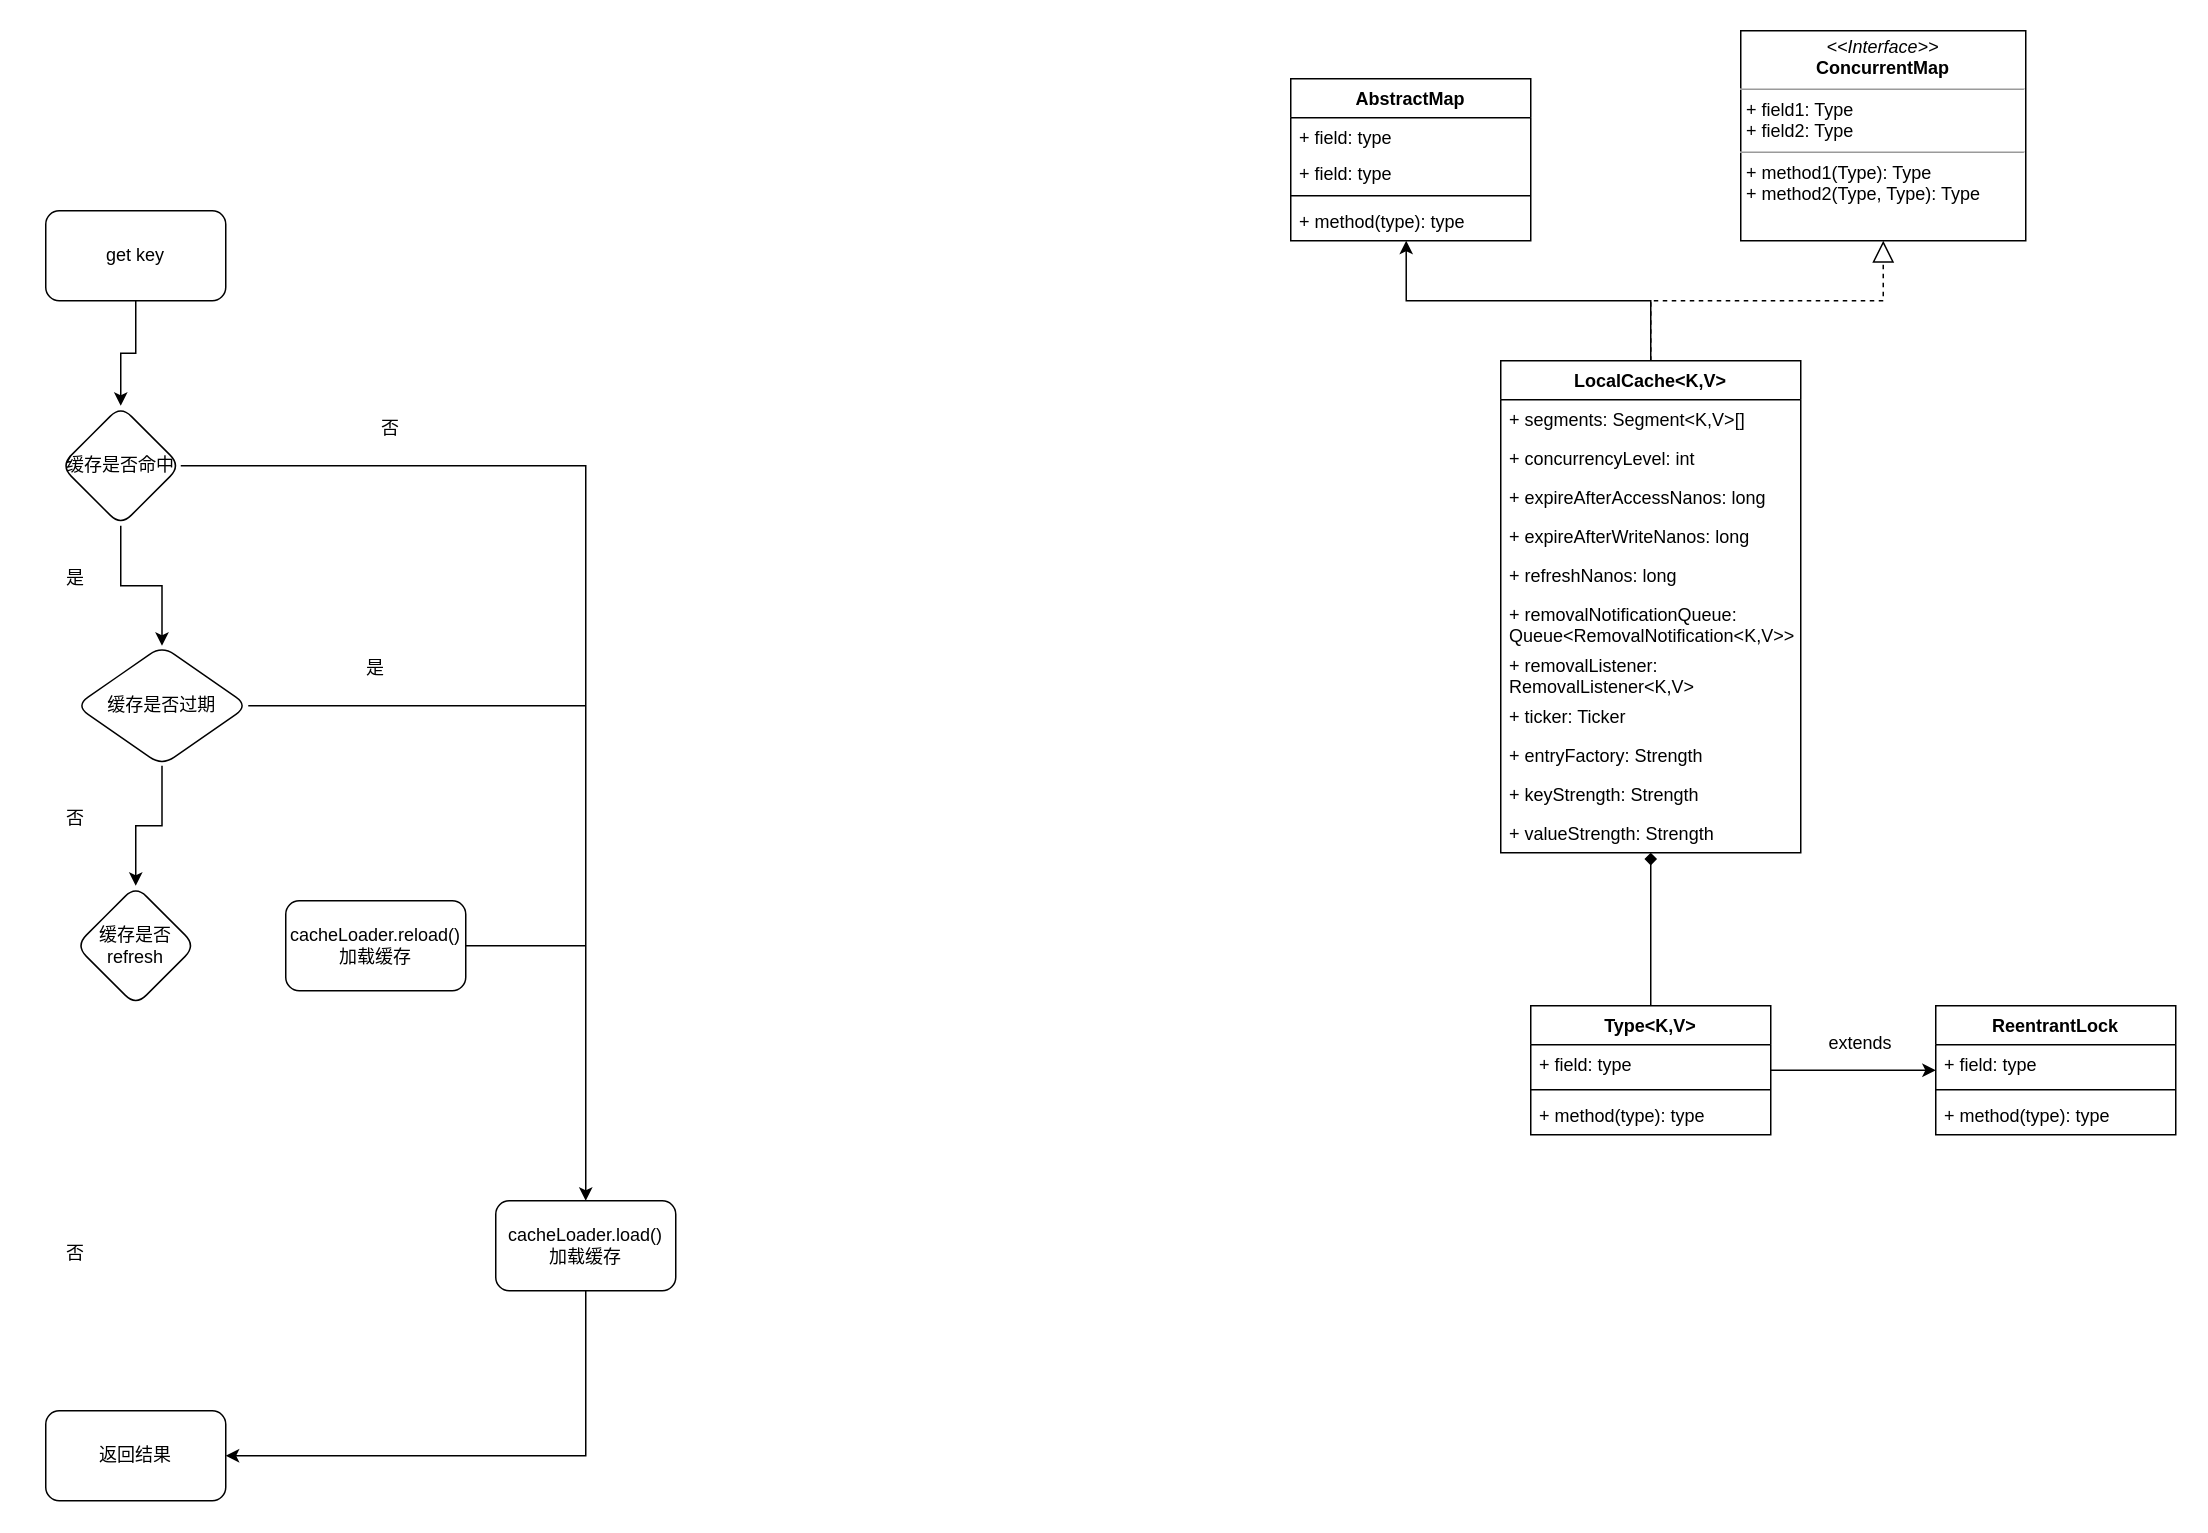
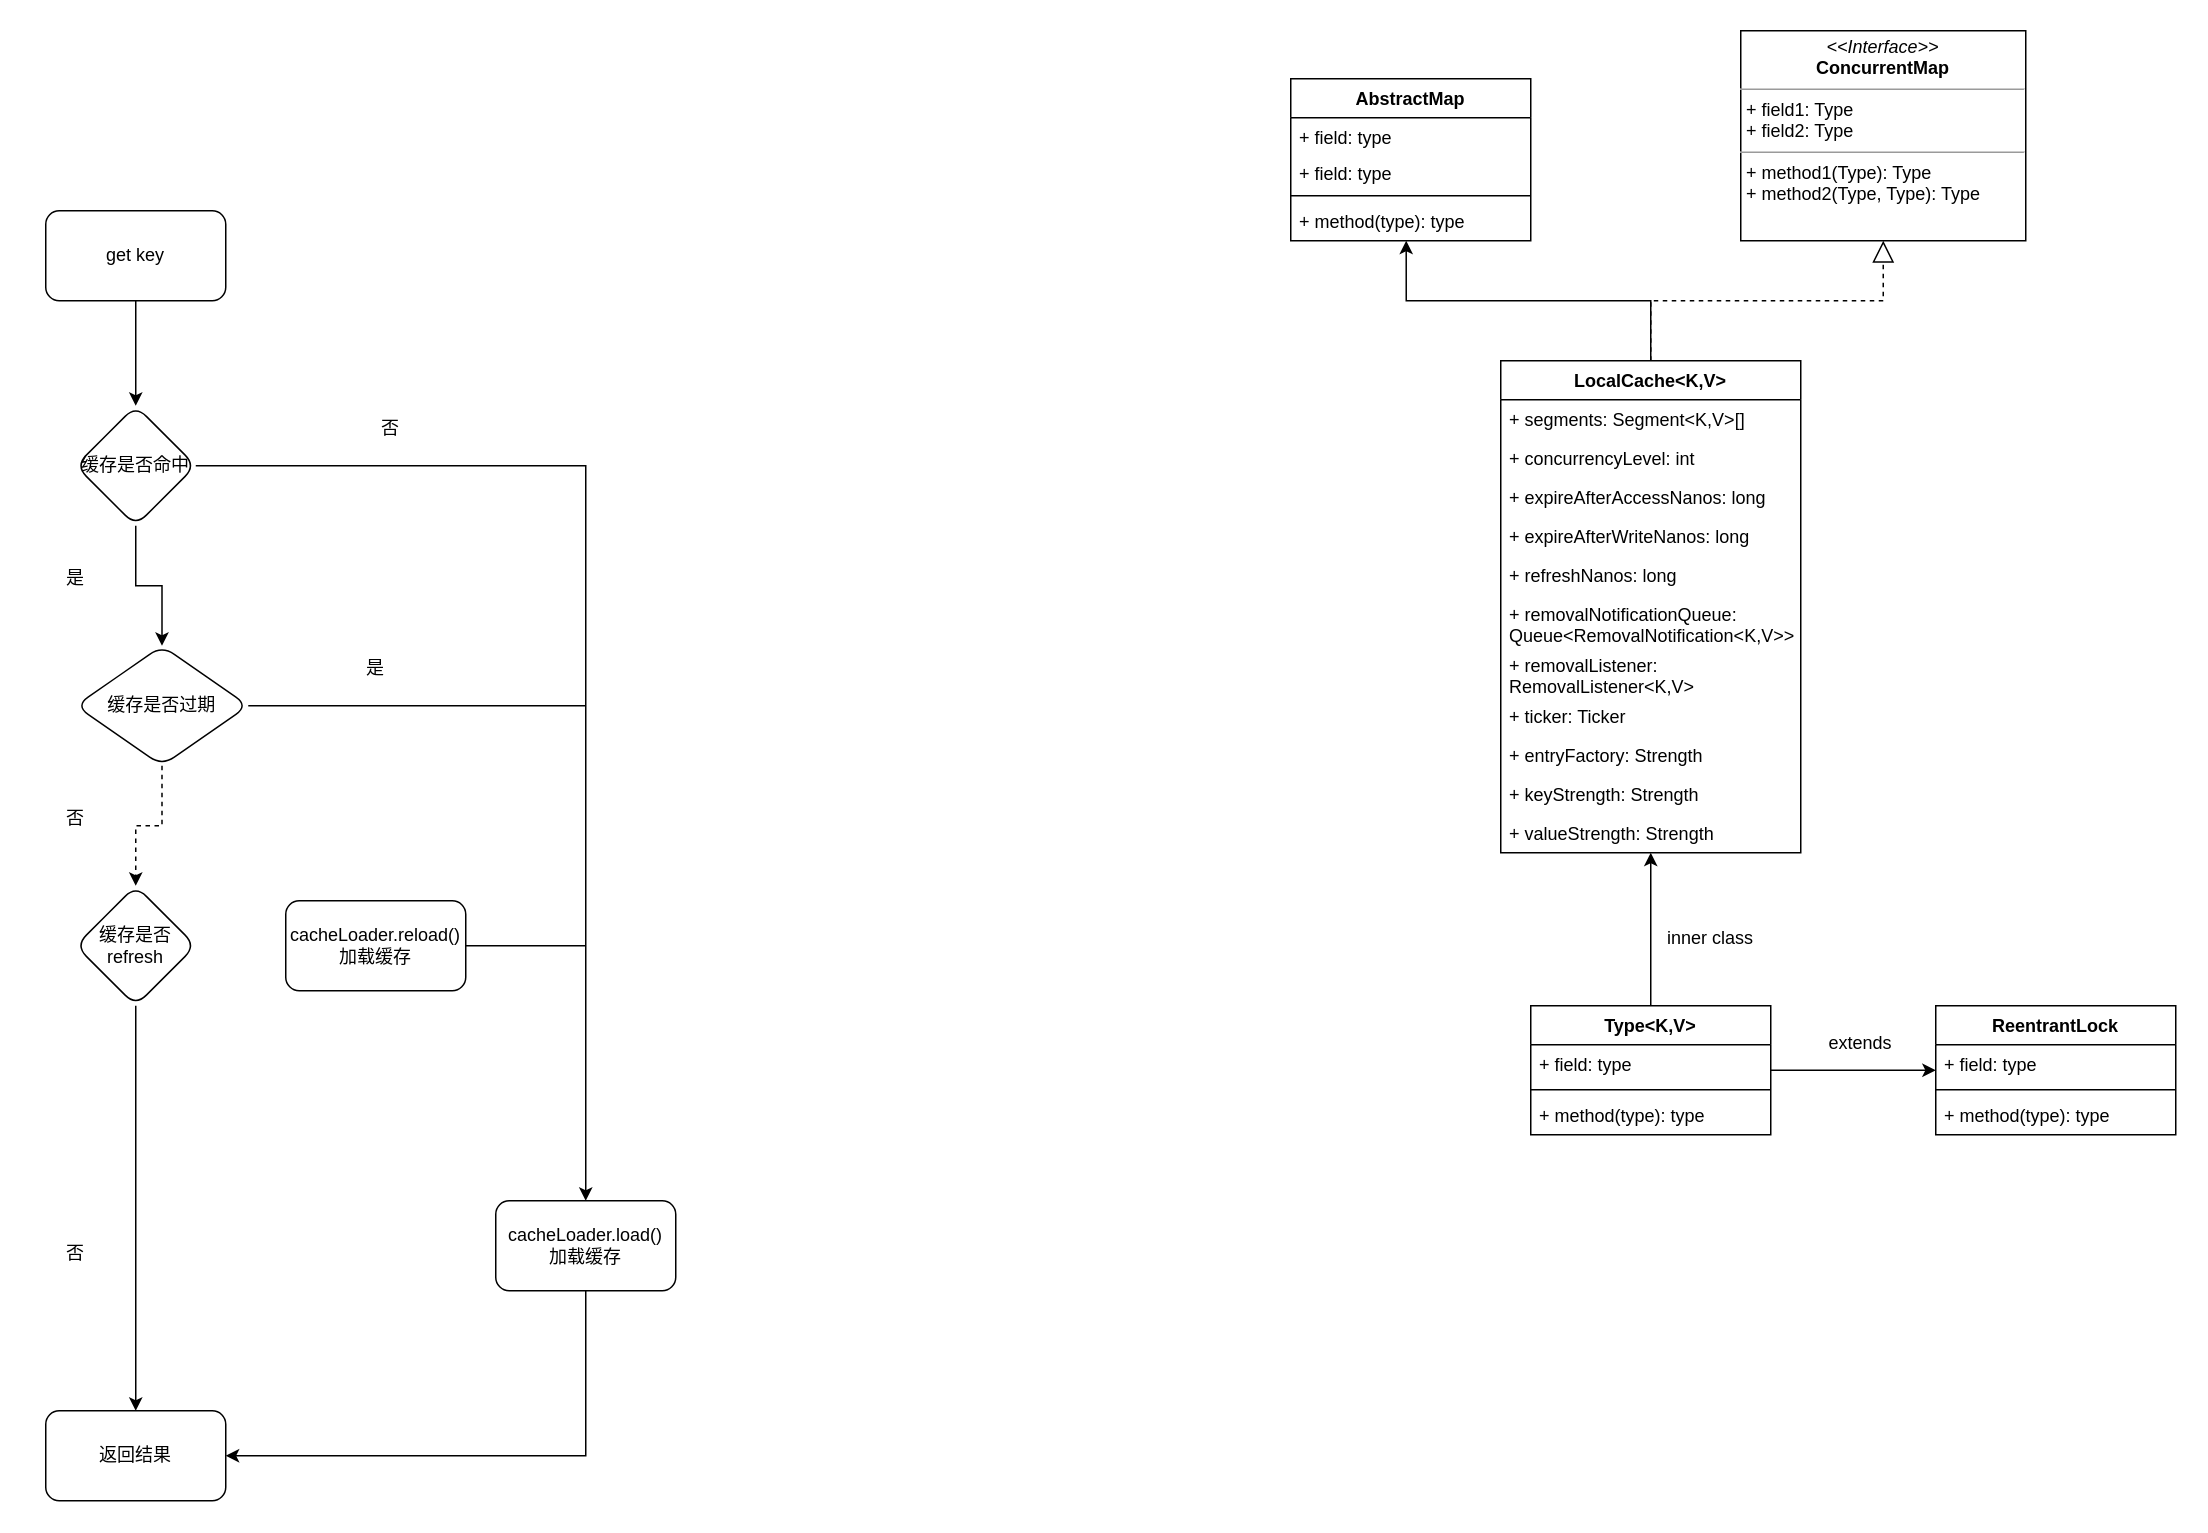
(121, 466) -> (136, 466)
(154, 826) -> (154, 826)
(1651, 865) -> (1651, 864)
none -> (1711, 938)
none -> (136, 1203)
